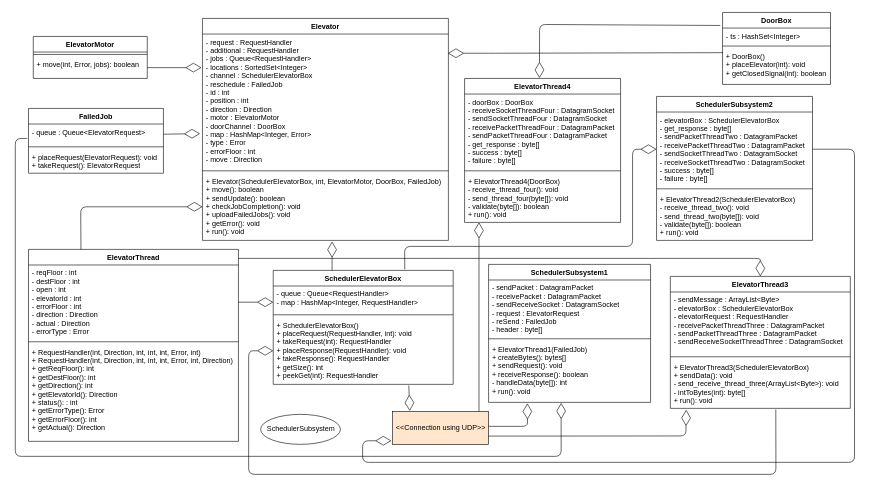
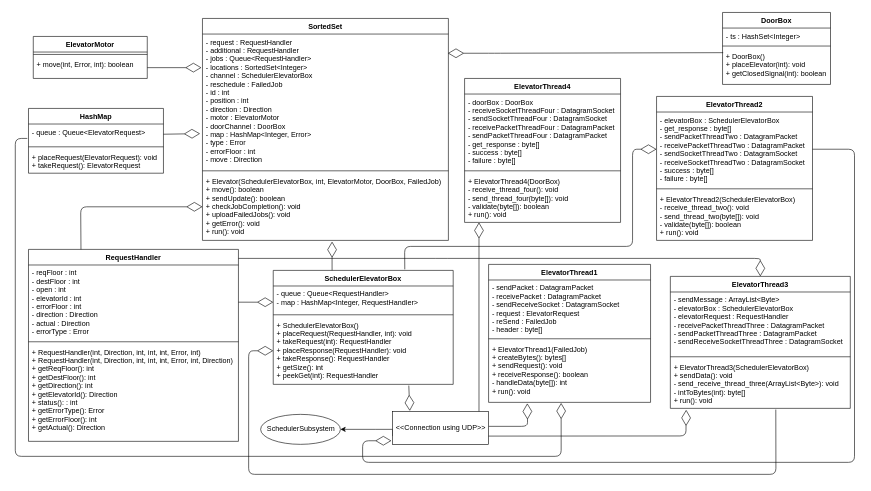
(567, 24) -> none
(325, 26) -> (325, 26)
(96, 65) -> (93, 65)
(734, 104) -> (734, 104)
(96, 116) -> (96, 116)
(133, 257) -> (133, 257)
(569, 272) -> (569, 272)
(441, 428) -> (441, 428)
none -> (369, 429)
